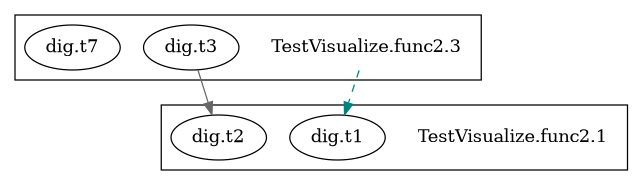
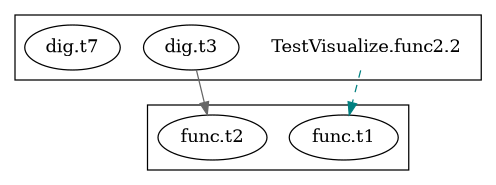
(366, 48) -> (366, 48)
(219, 138) -> (212, 138)
(338, 138) -> (344, 138)
(512, 138) -> none
